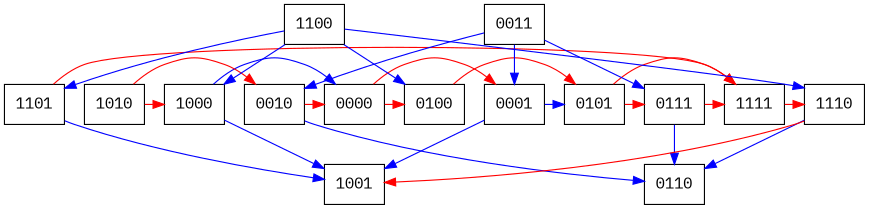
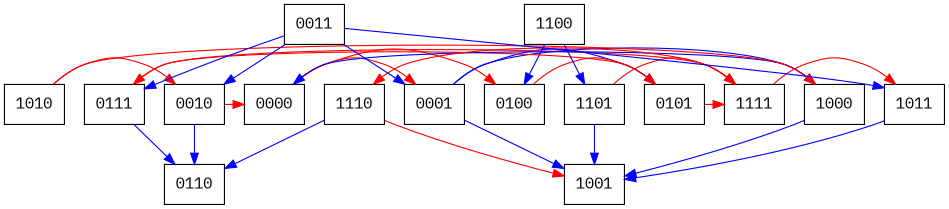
(603, 60) -> none
(259, 61) -> (629, 48)
none -> (914, 104)
